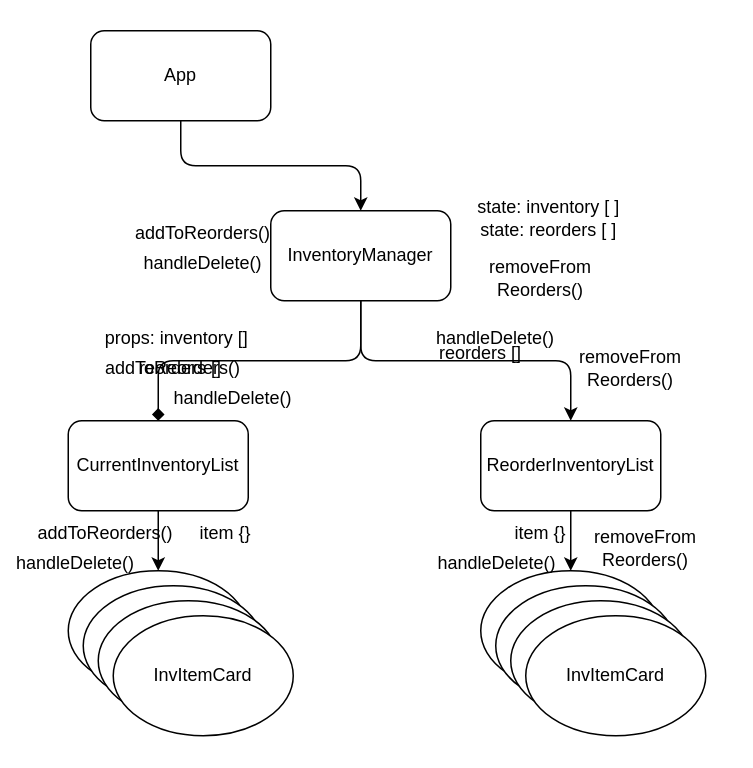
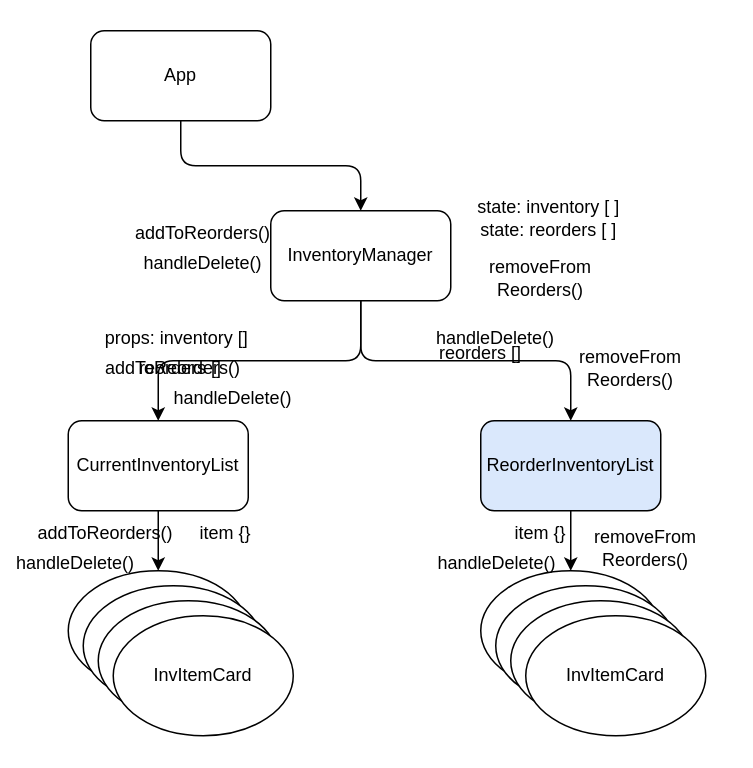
(158, 408) -> (158, 409)
(571, 466) -> (571, 466)
